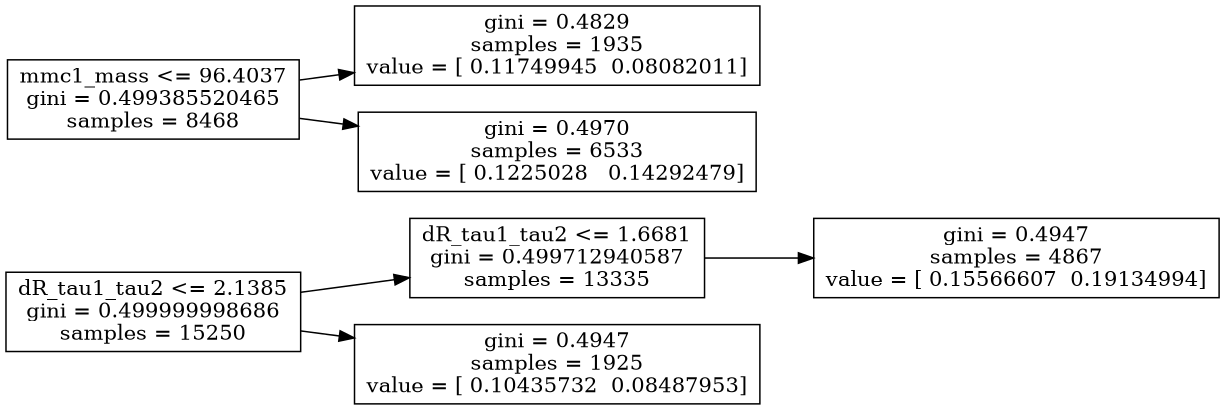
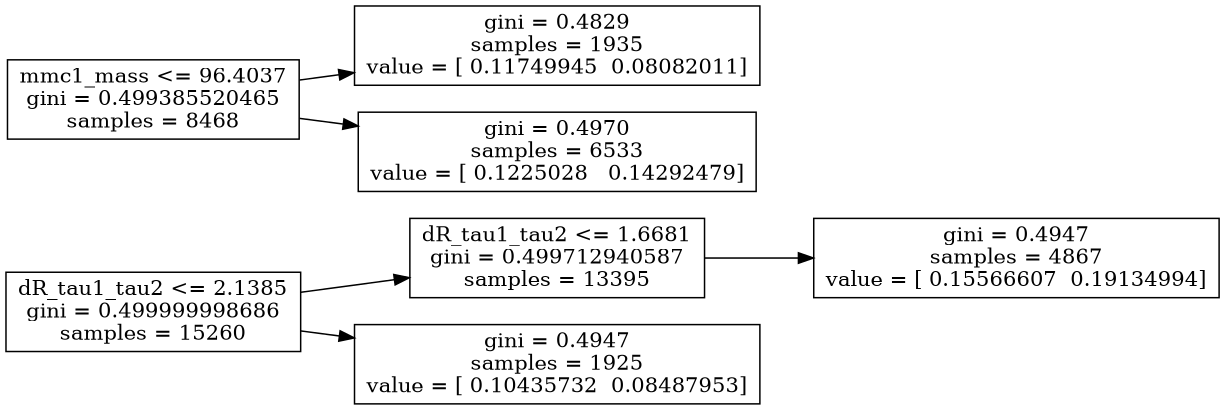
(557, 258) -> (557, 258)
(153, 312) -> (153, 312)
